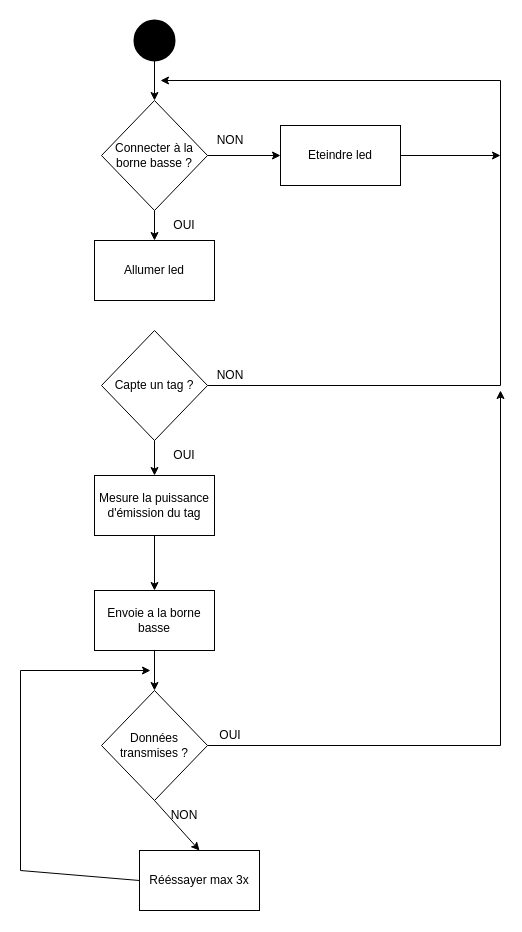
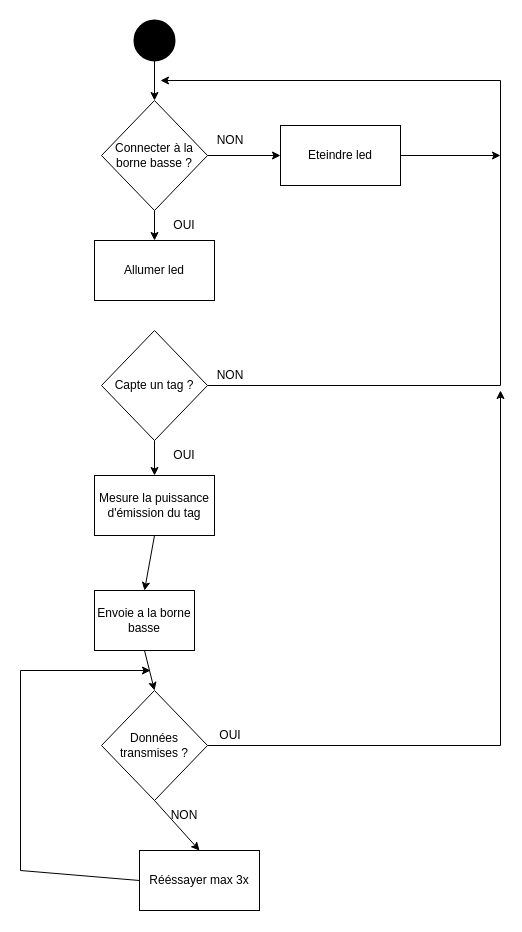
(155, 621) -> (145, 621)
